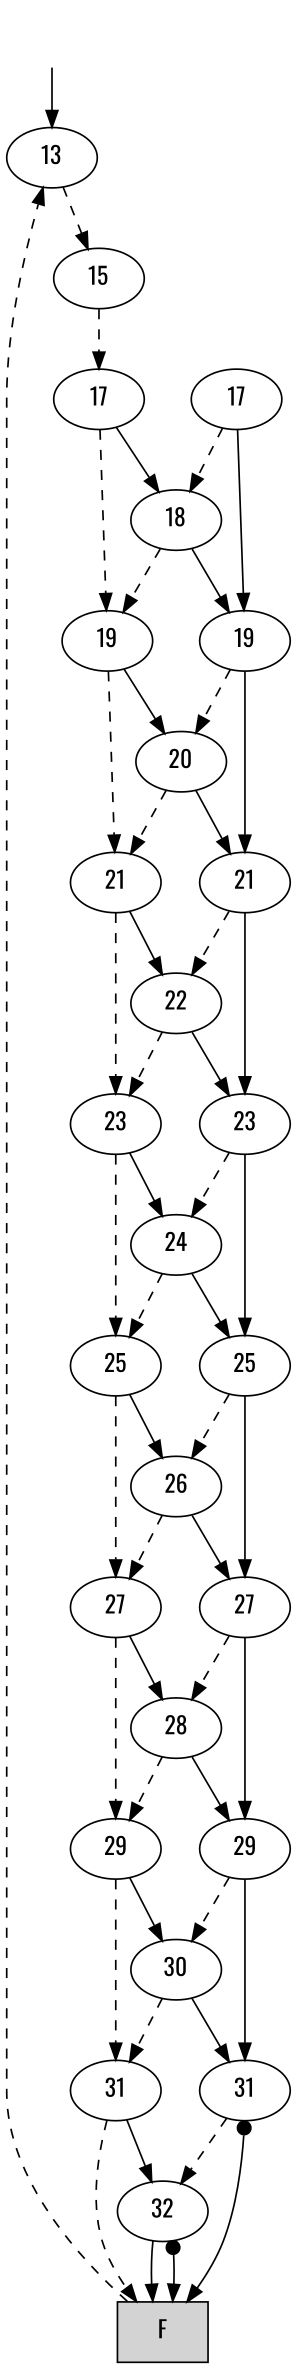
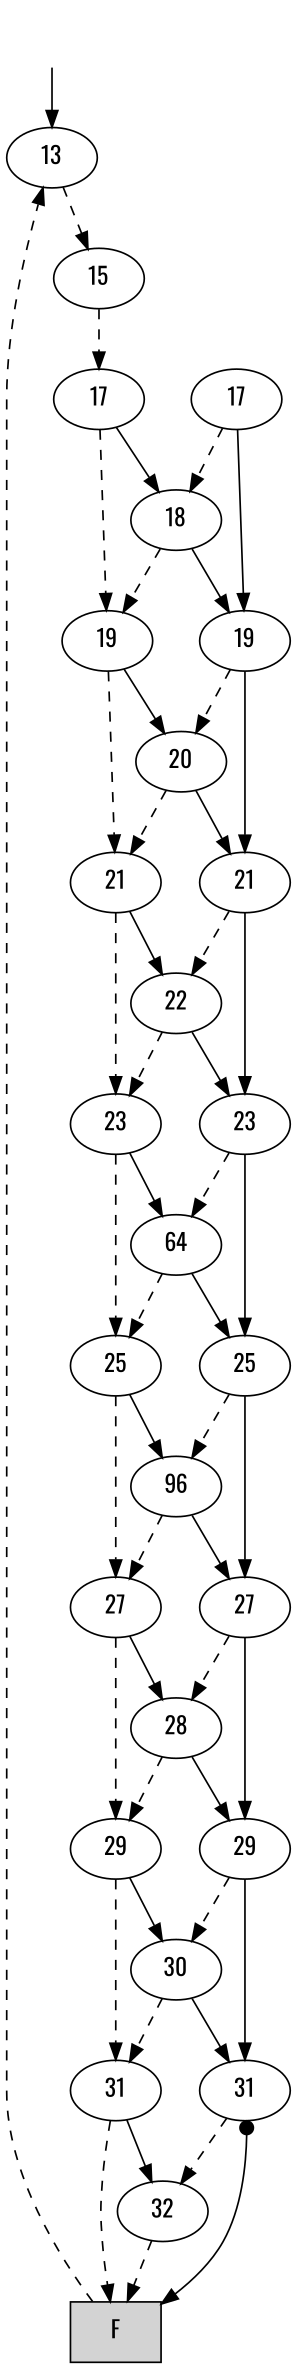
(176, 1245) -> (176, 1245)
(176, 1487) -> (176, 1487)
(152, 2262) -> (143, 2263)
(174, 2269) -> none
